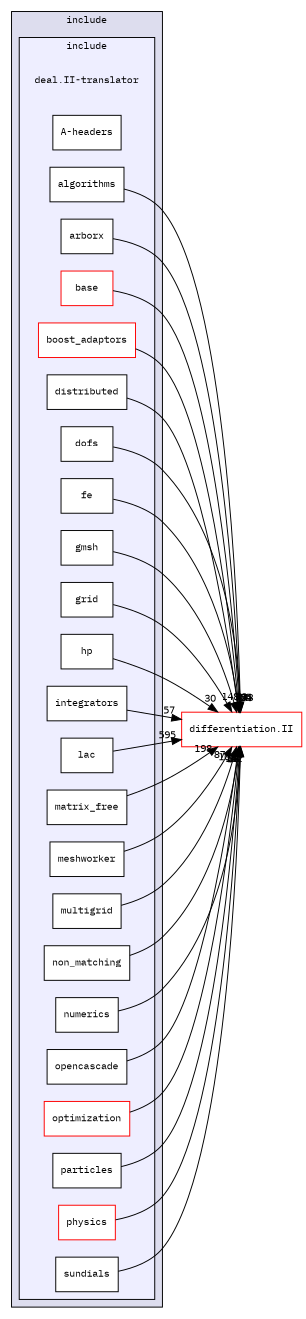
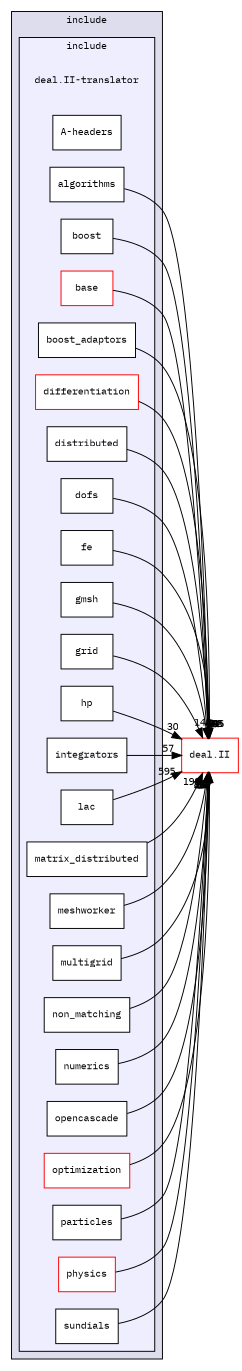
(87, 236) -> (87, 236)
(87, 340) -> (87, 340)
none -> (87, 392)
(242, 729) -> (210, 755)
(87, 807) -> (87, 859)
